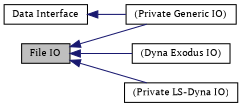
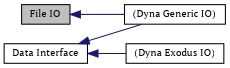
(181, 14) -> (175, 14)
(106, 54) -> (112, 54)
(181, 93) -> none
